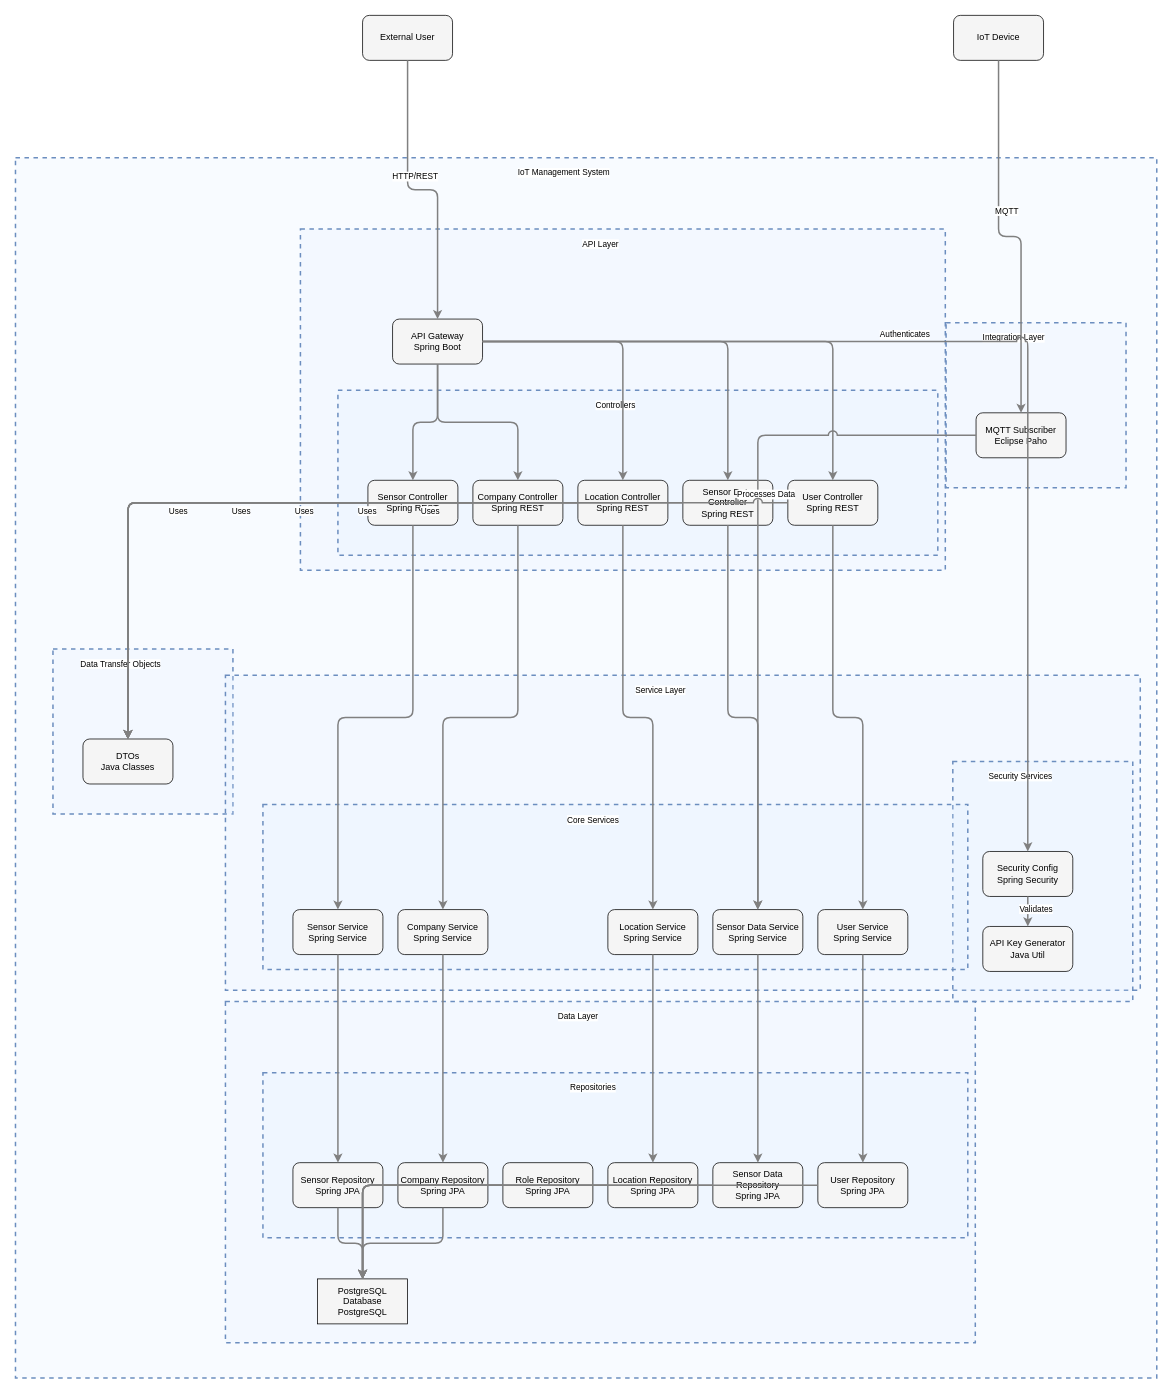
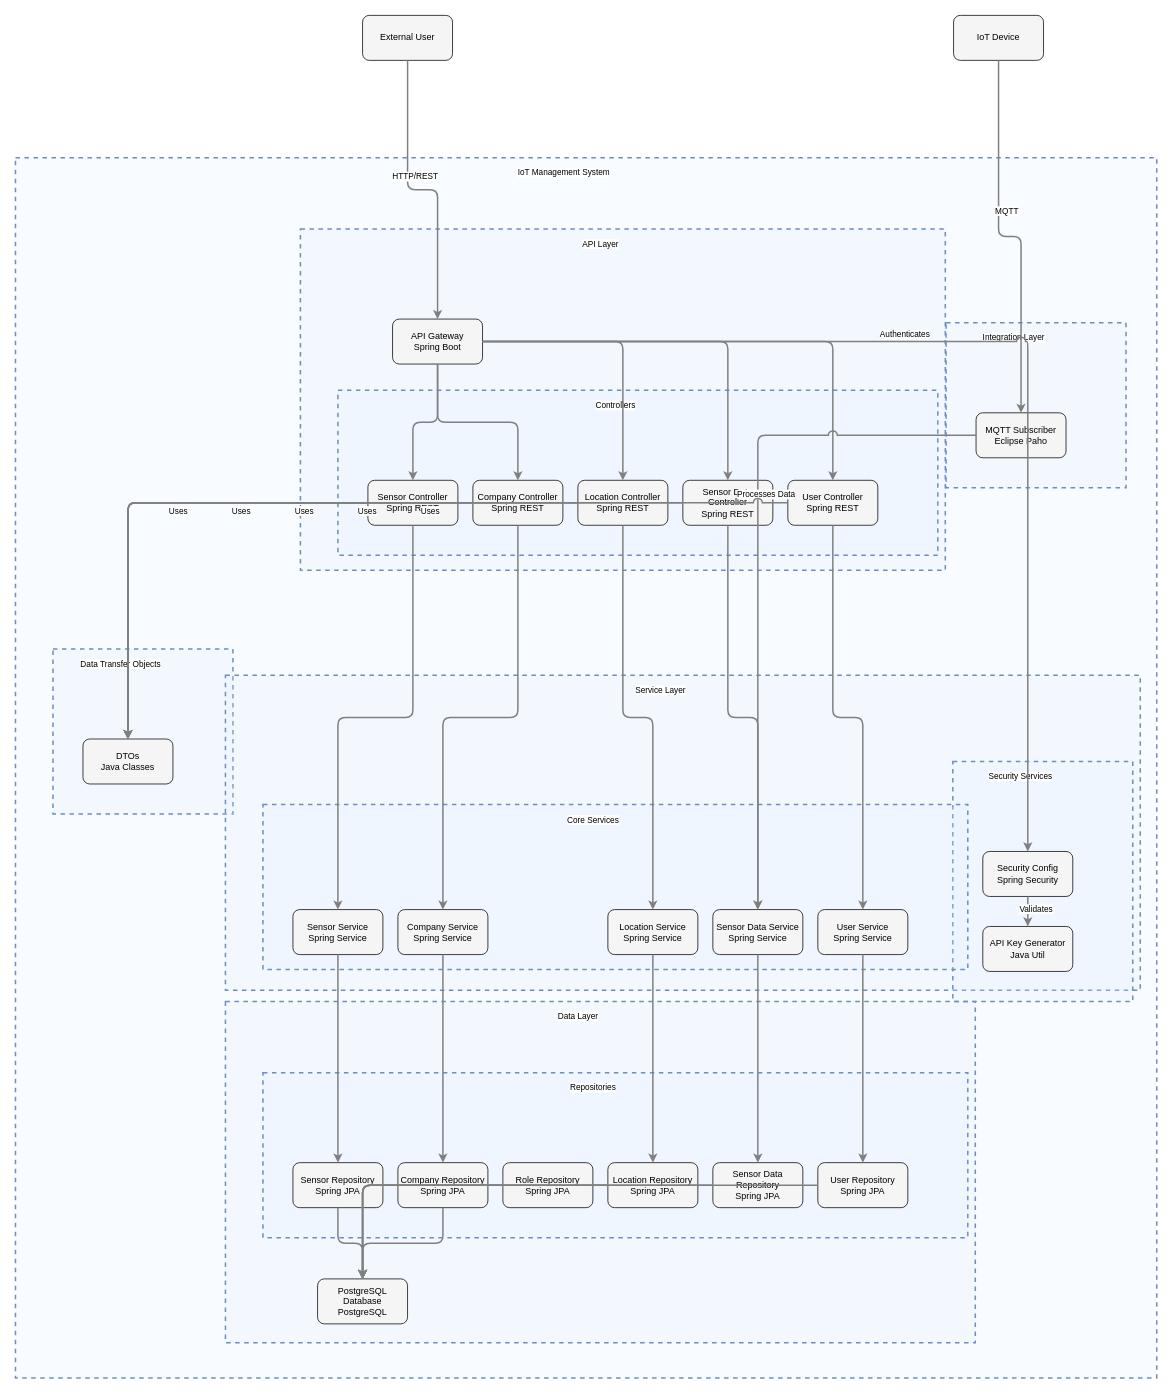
(363, 1302) -> (363, 1302)
